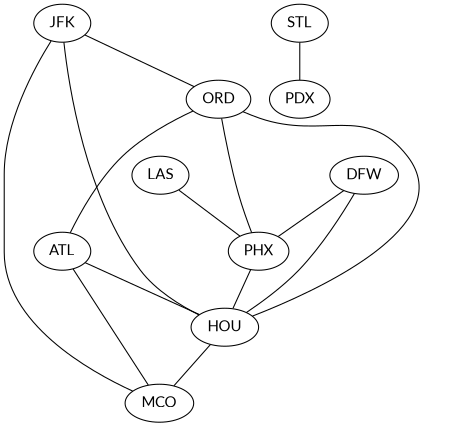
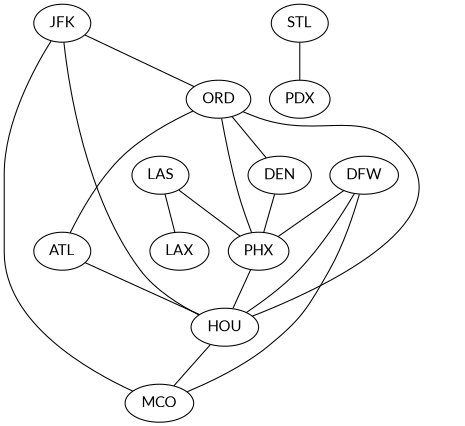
none -> (280, 175)
none -> (179, 251)
(111, 327) -> (300, 316)
